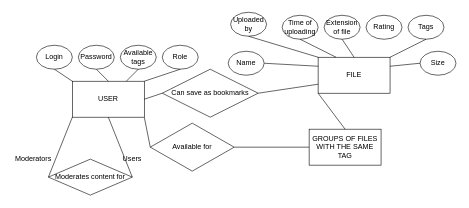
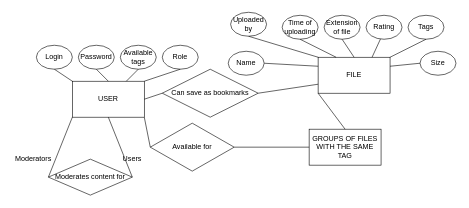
none -> (377, 48)
